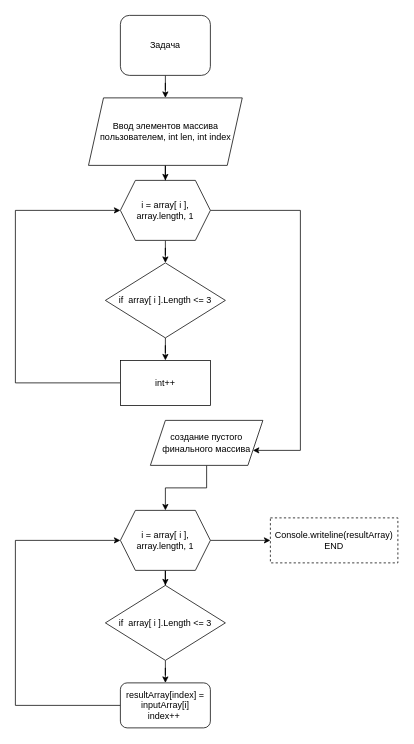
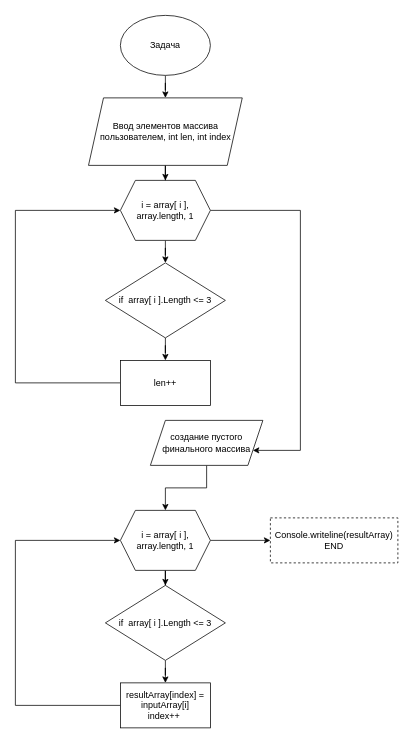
(165, 45) -> (165, 45)
(165, 383) -> (165, 383)
(165, 705) -> (165, 705)
